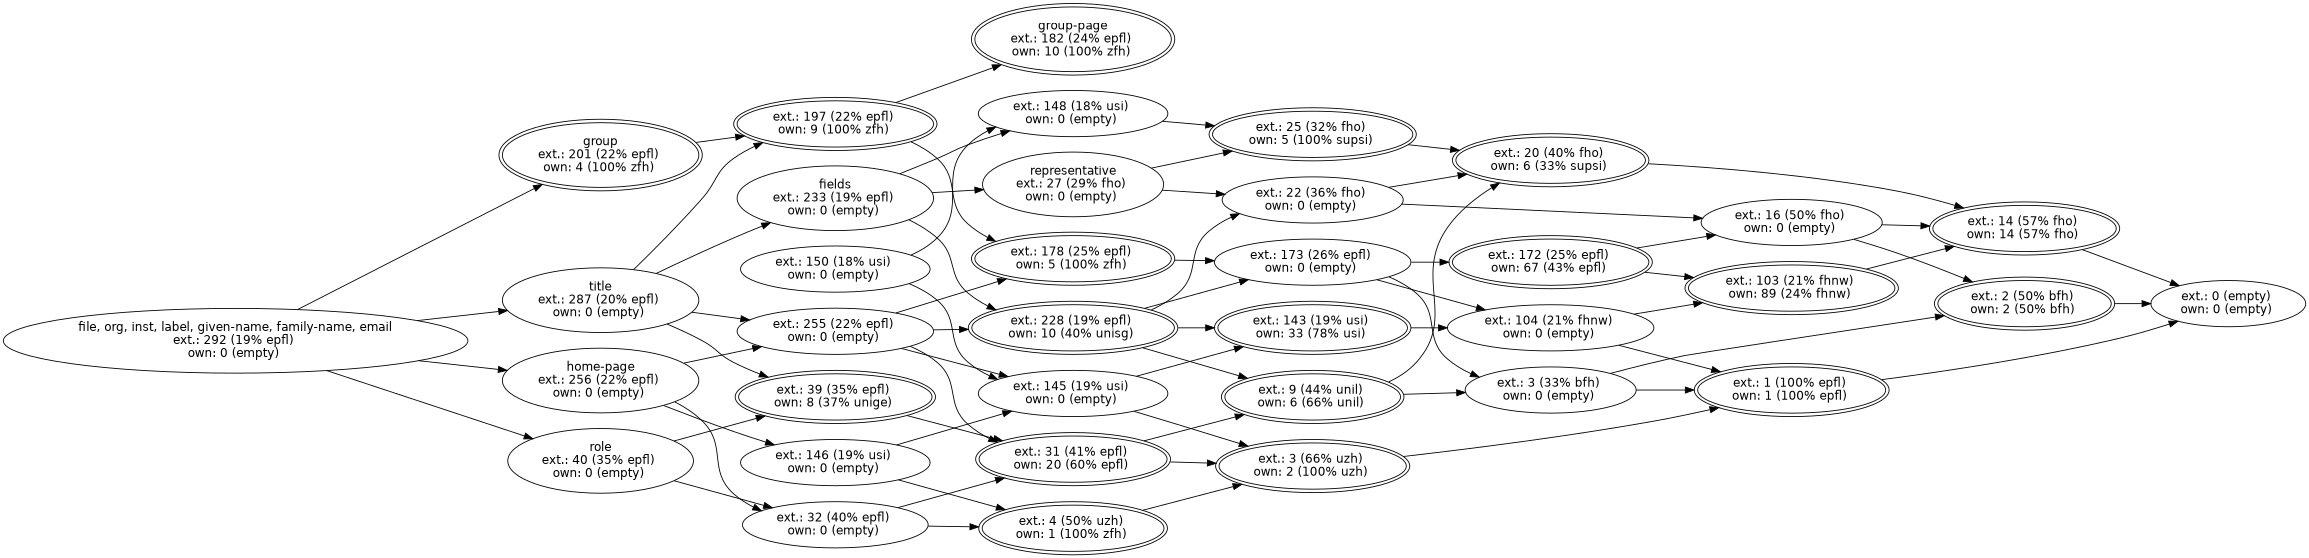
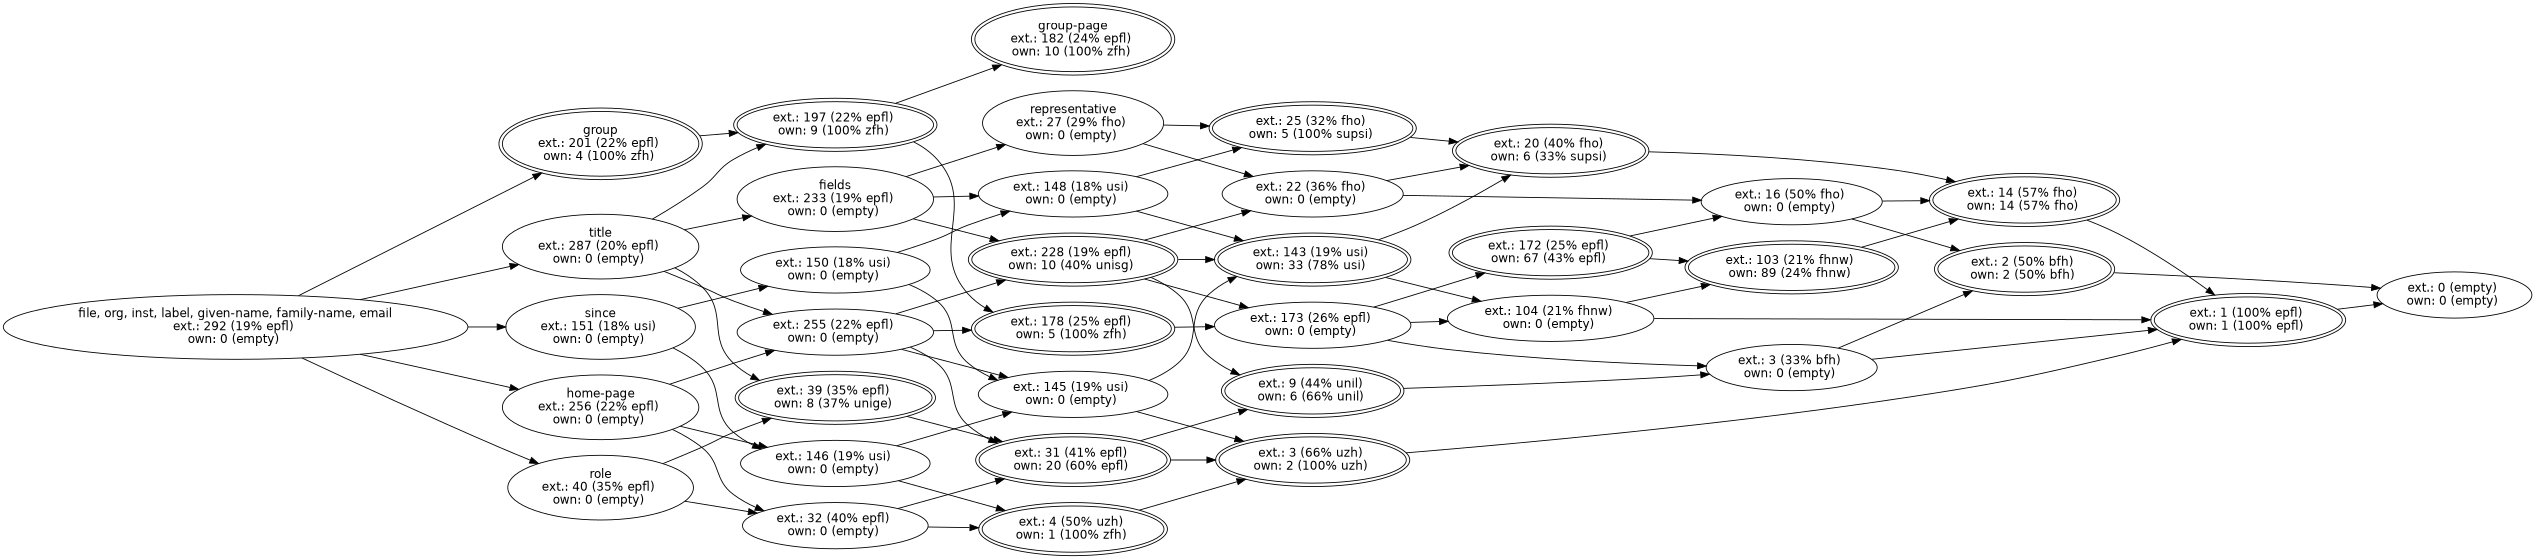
none -> (1183, 224)
(2127, 266) -> (2150, 251)
(1433, 283) -> (1442, 213)
none -> (601, 327)
